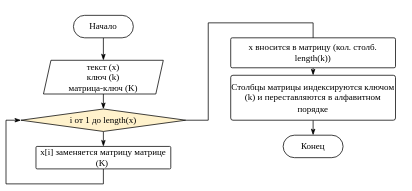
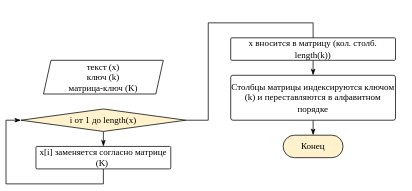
(103, 27) -> none
(103, 46) -> none
(313, 53) -> (313, 49)
(103, 99) -> none
(313, 147) -> (313, 147)
(103, 158) -> (103, 158)
